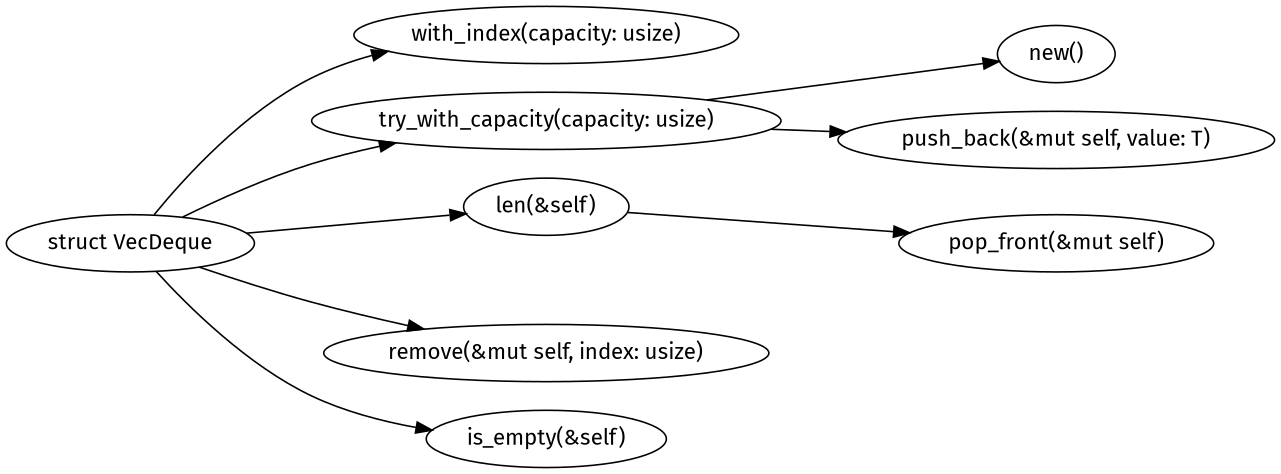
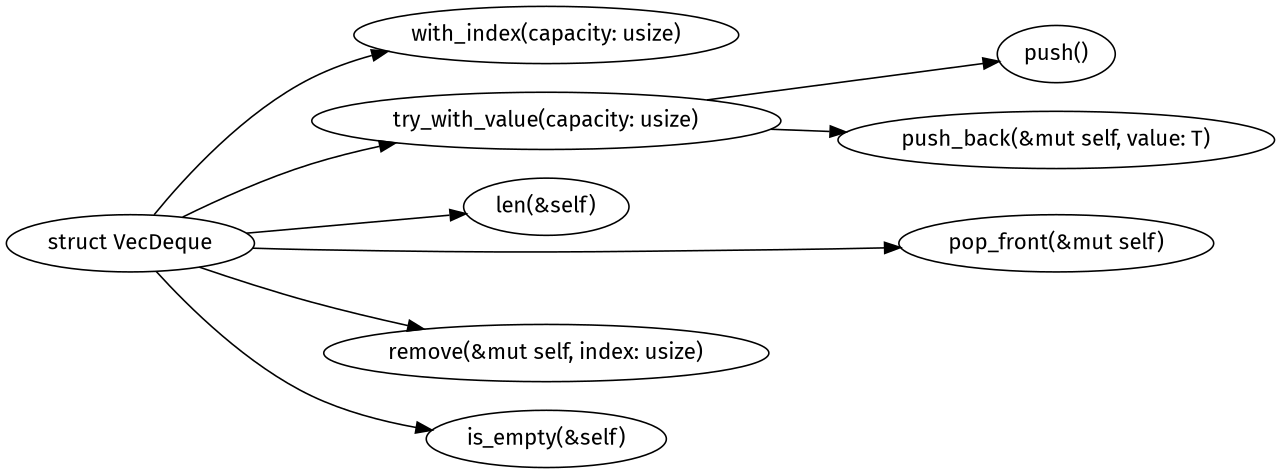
(1056, 54) -> (1056, 54)
(546, 121) -> (546, 121)
(760, 222) -> (569, 252)
